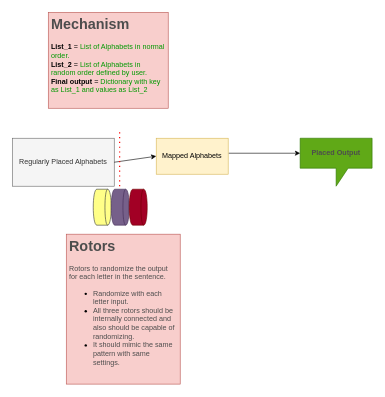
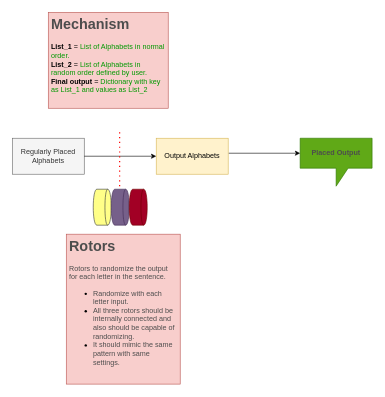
(192, 156) -> (192, 156)
(63, 162) -> (48, 156)
